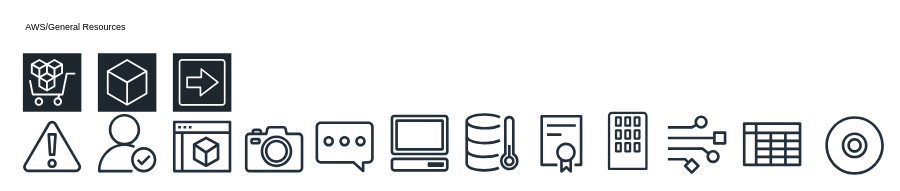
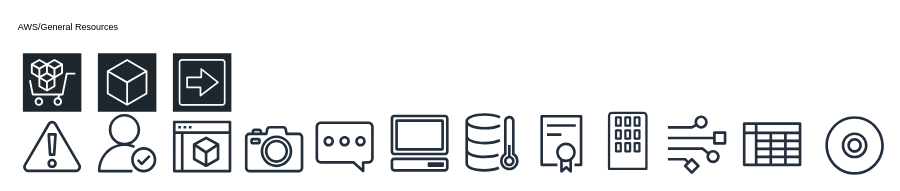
(75, 27) -> (68, 27)
